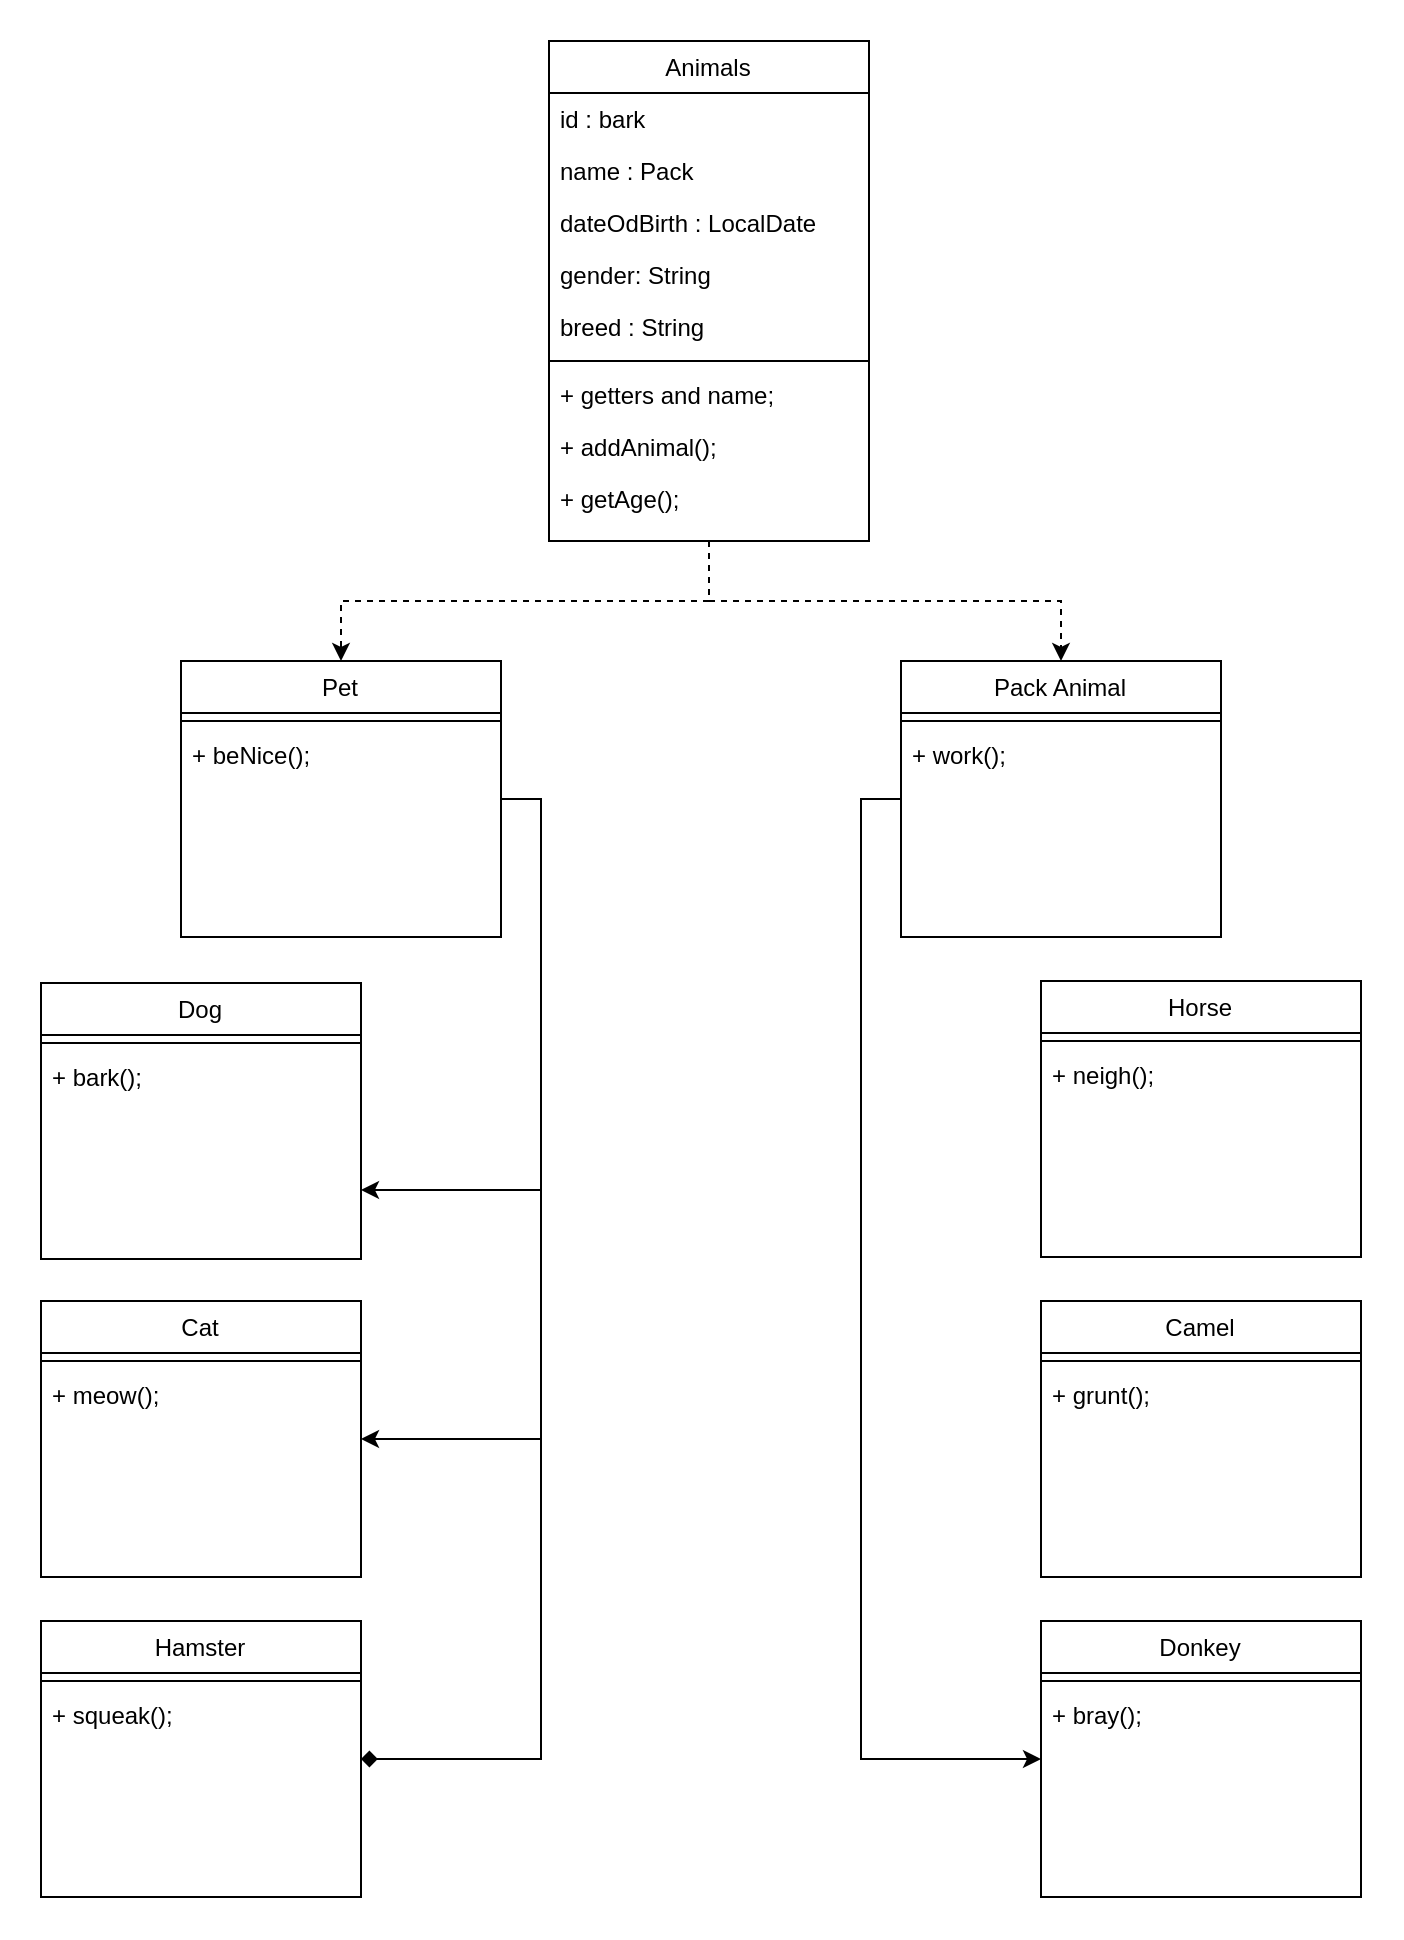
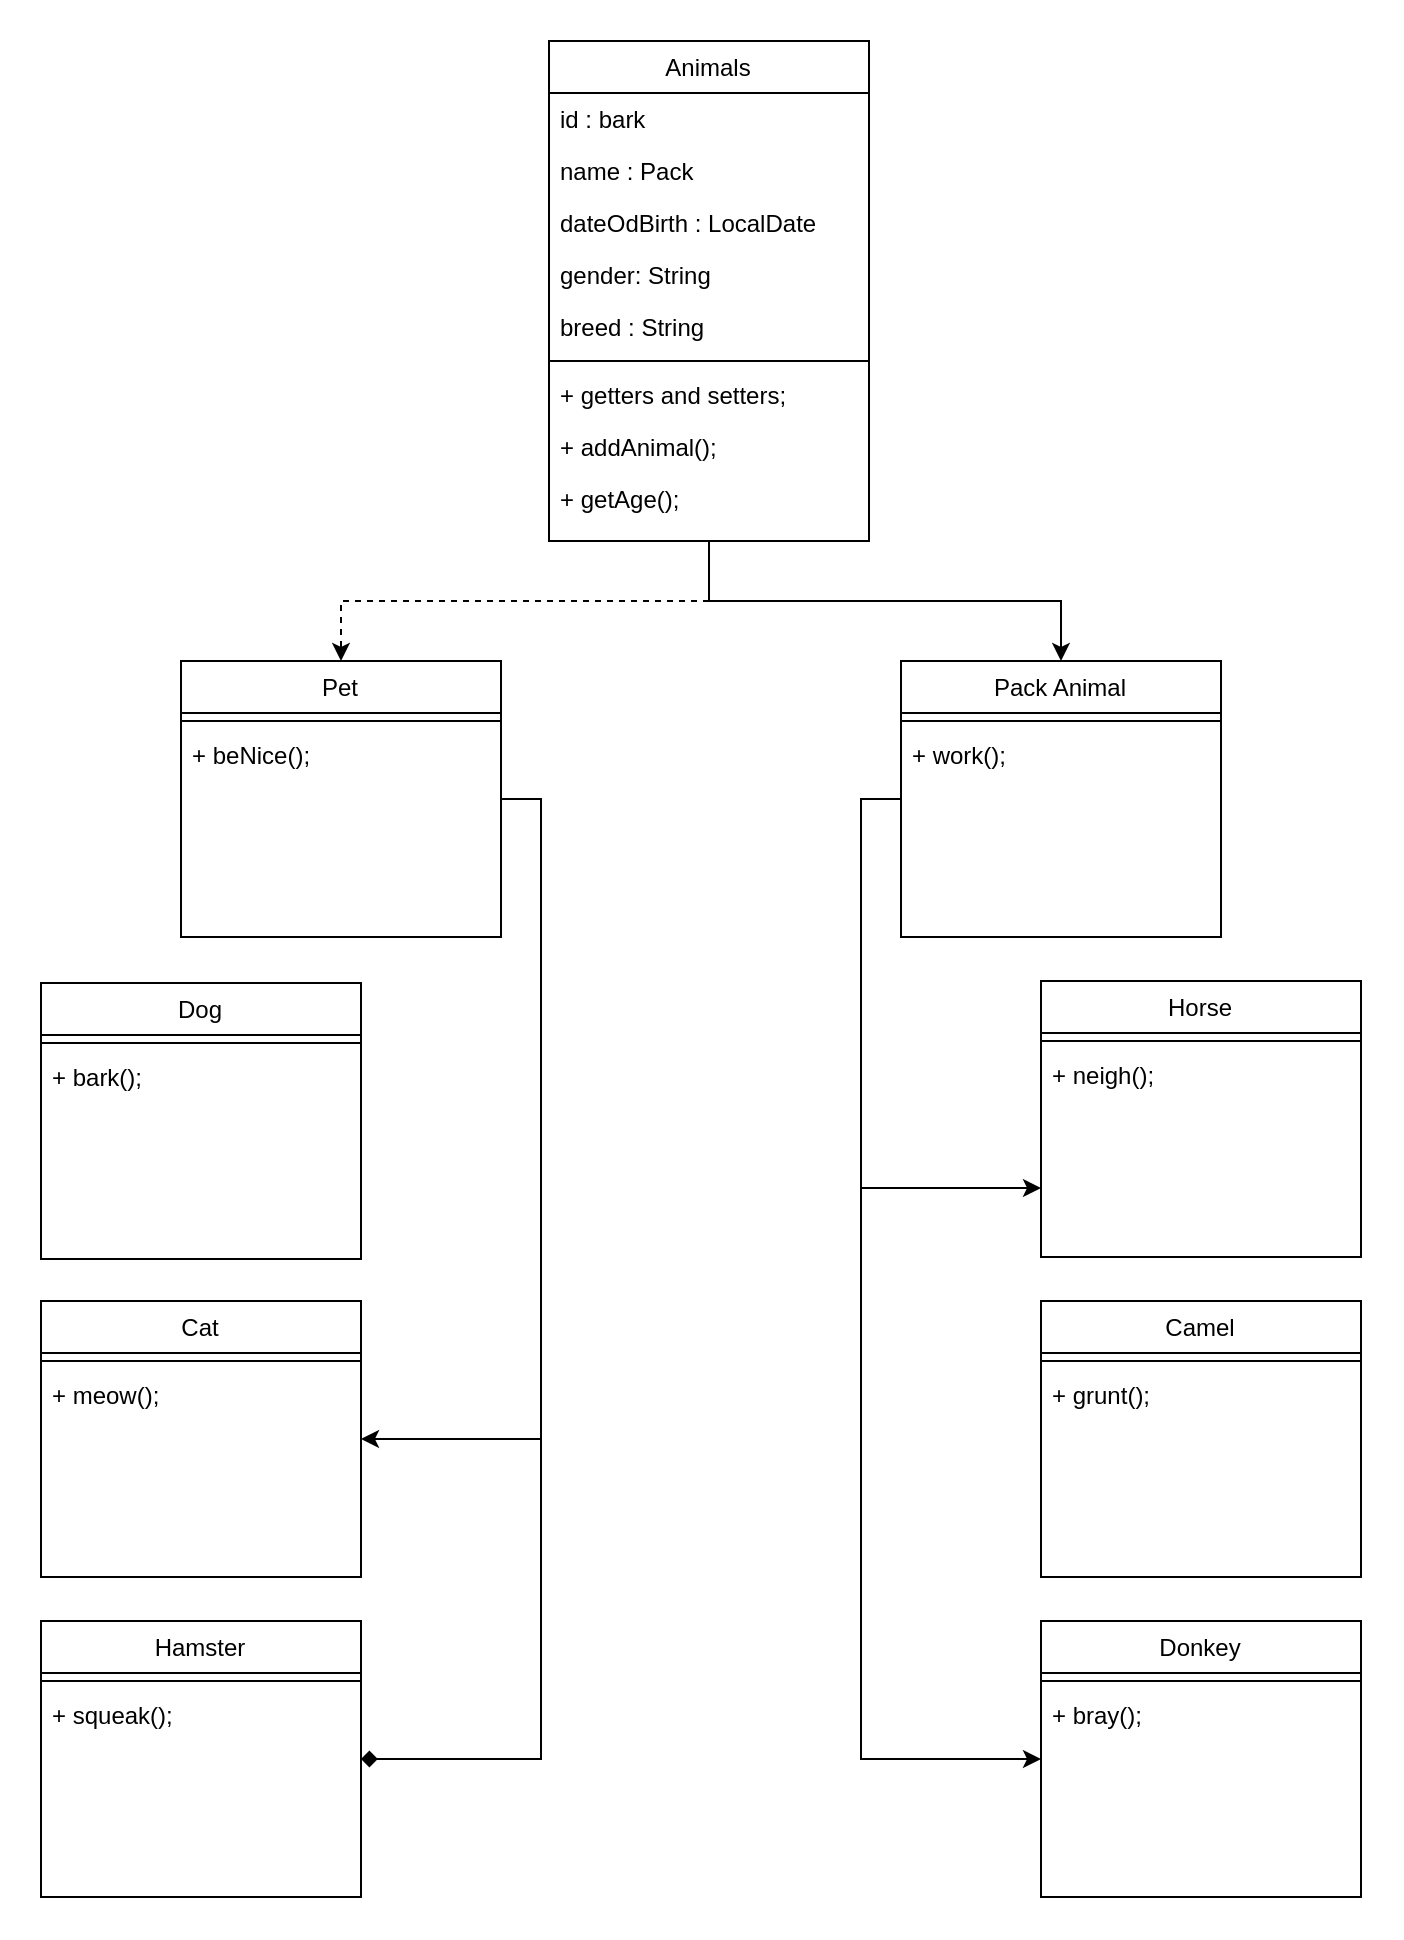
(675, 396) -> (695, 396)
(909, 601) -> (909, 601)
none -> (946, 1188)
(456, 1190) -> none
